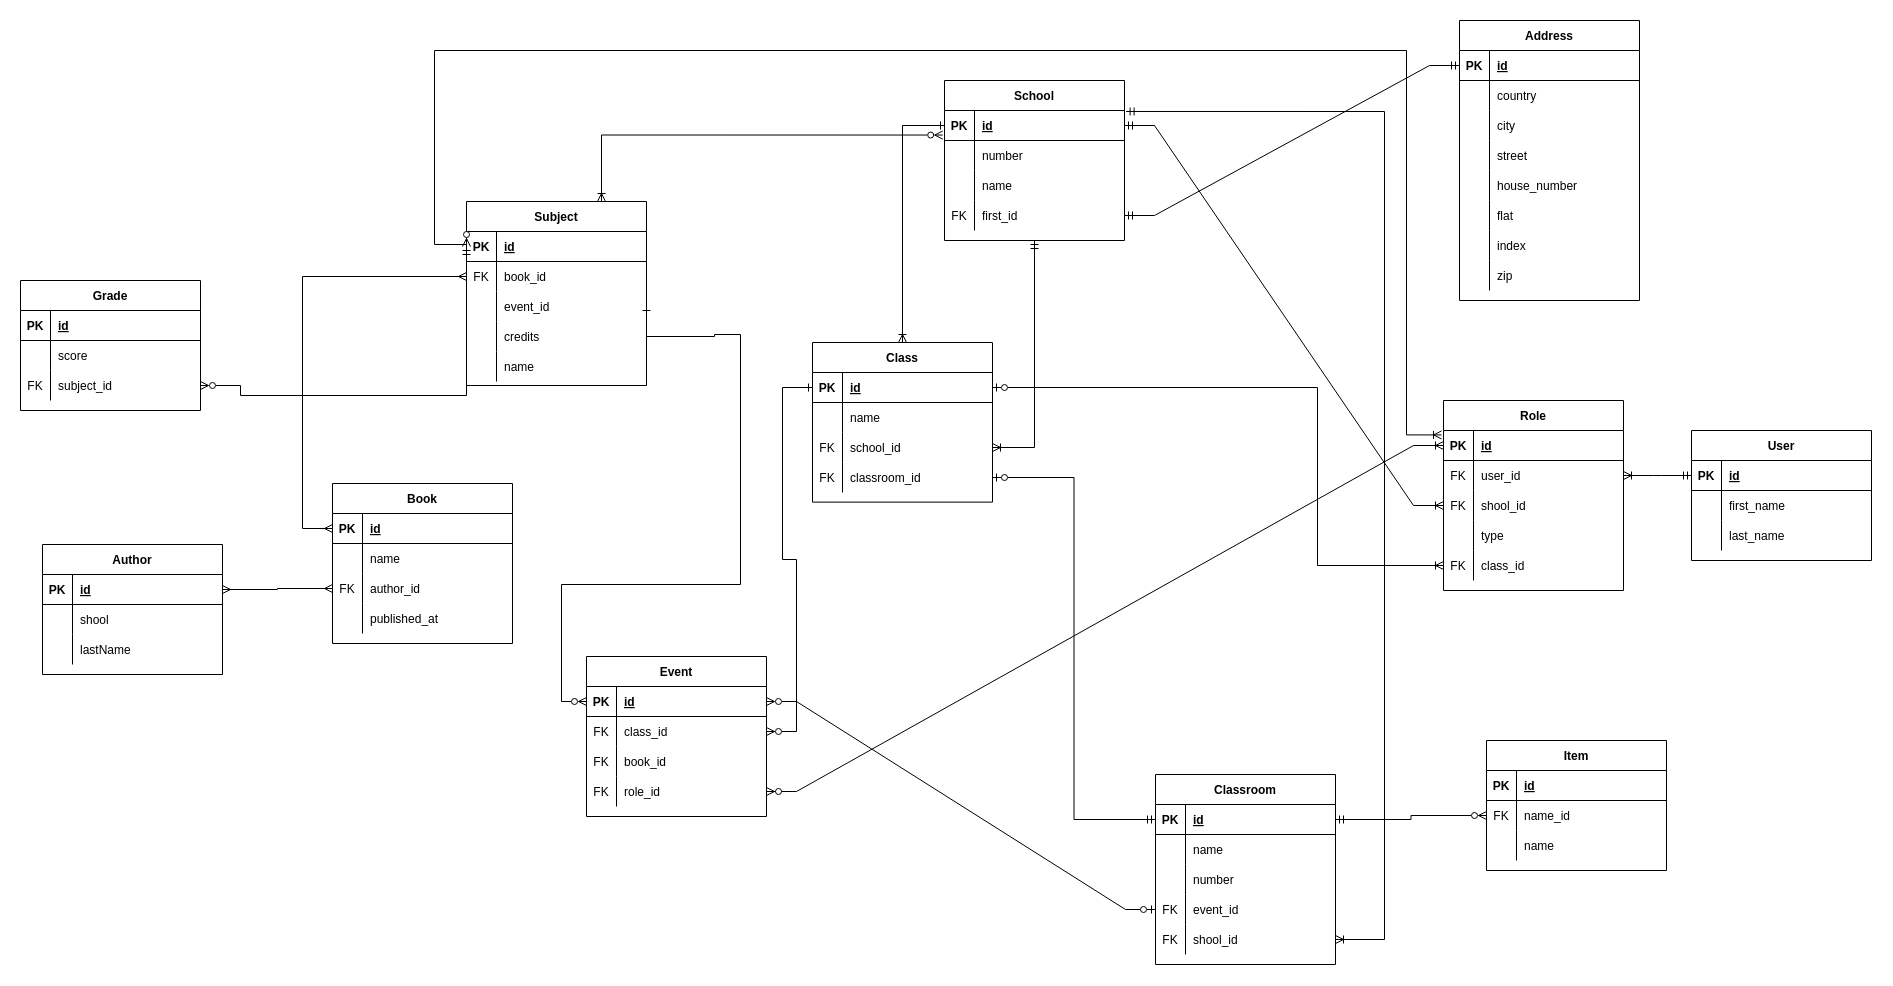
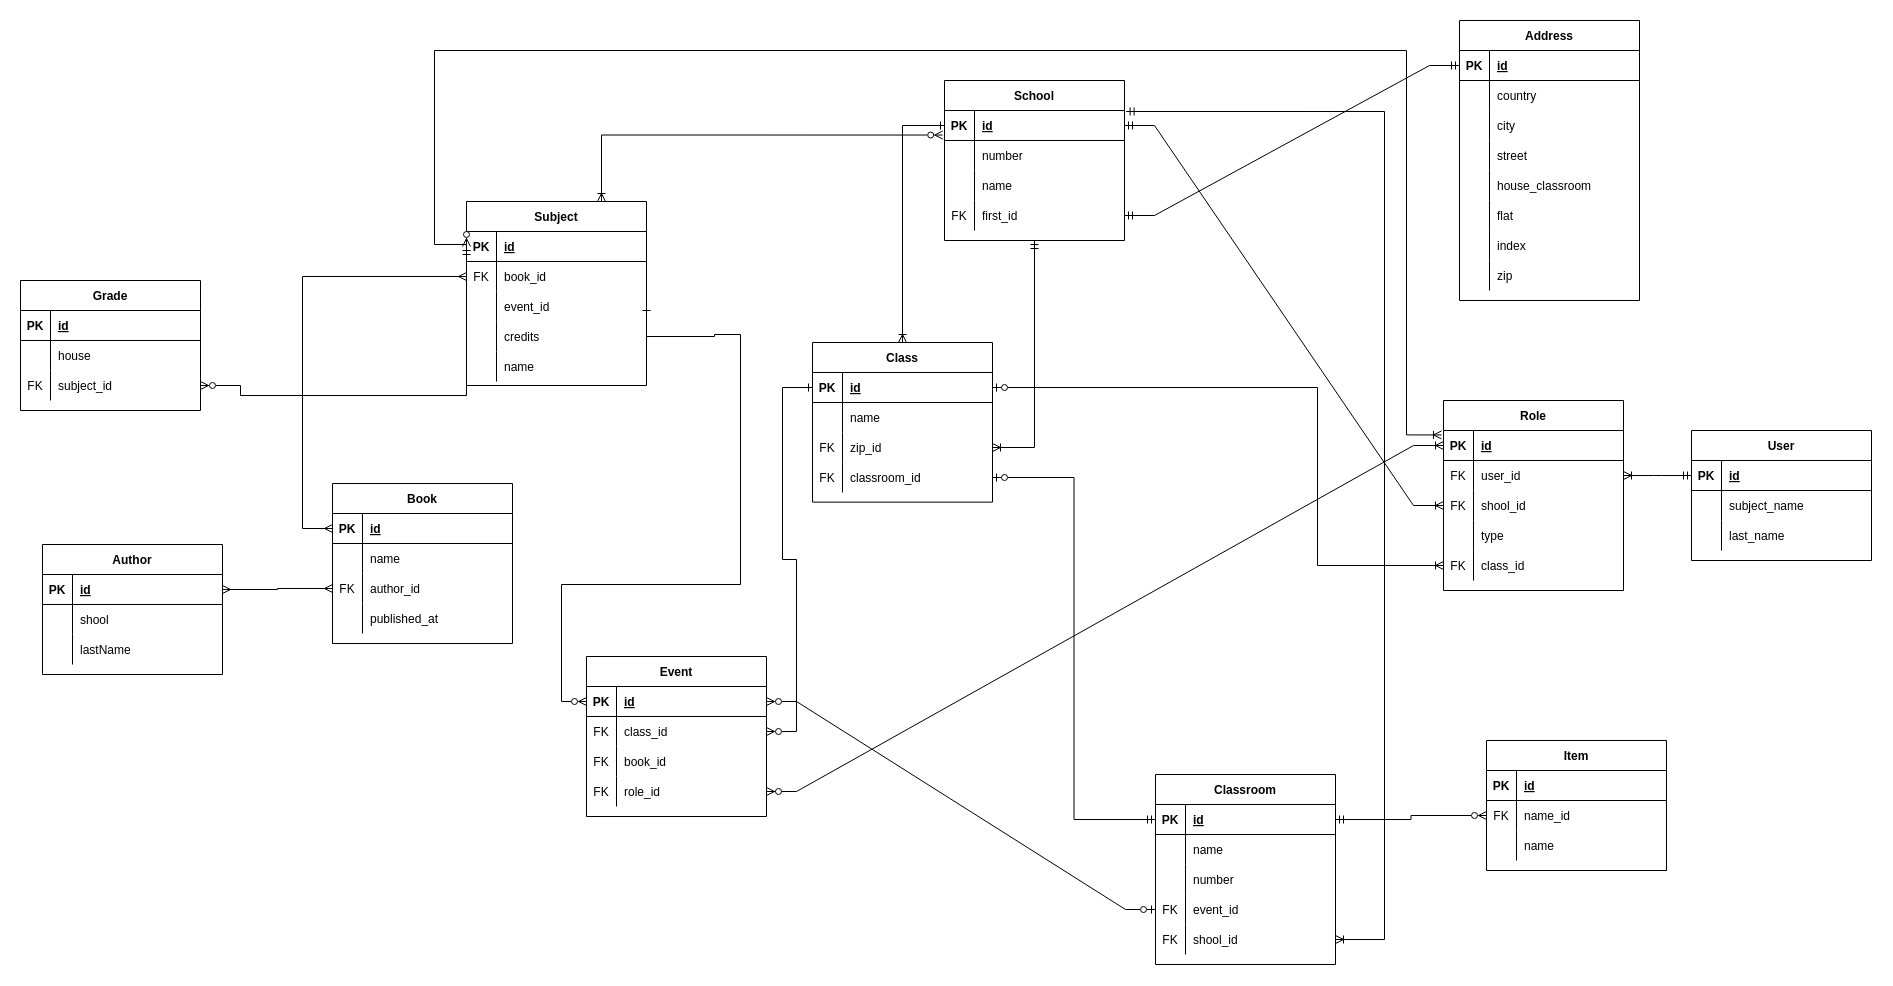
(1537, 186) -> (1546, 186)
(75, 356) -> (75, 356)
(877, 448) -> (867, 448)
(1761, 506) -> (1769, 506)
